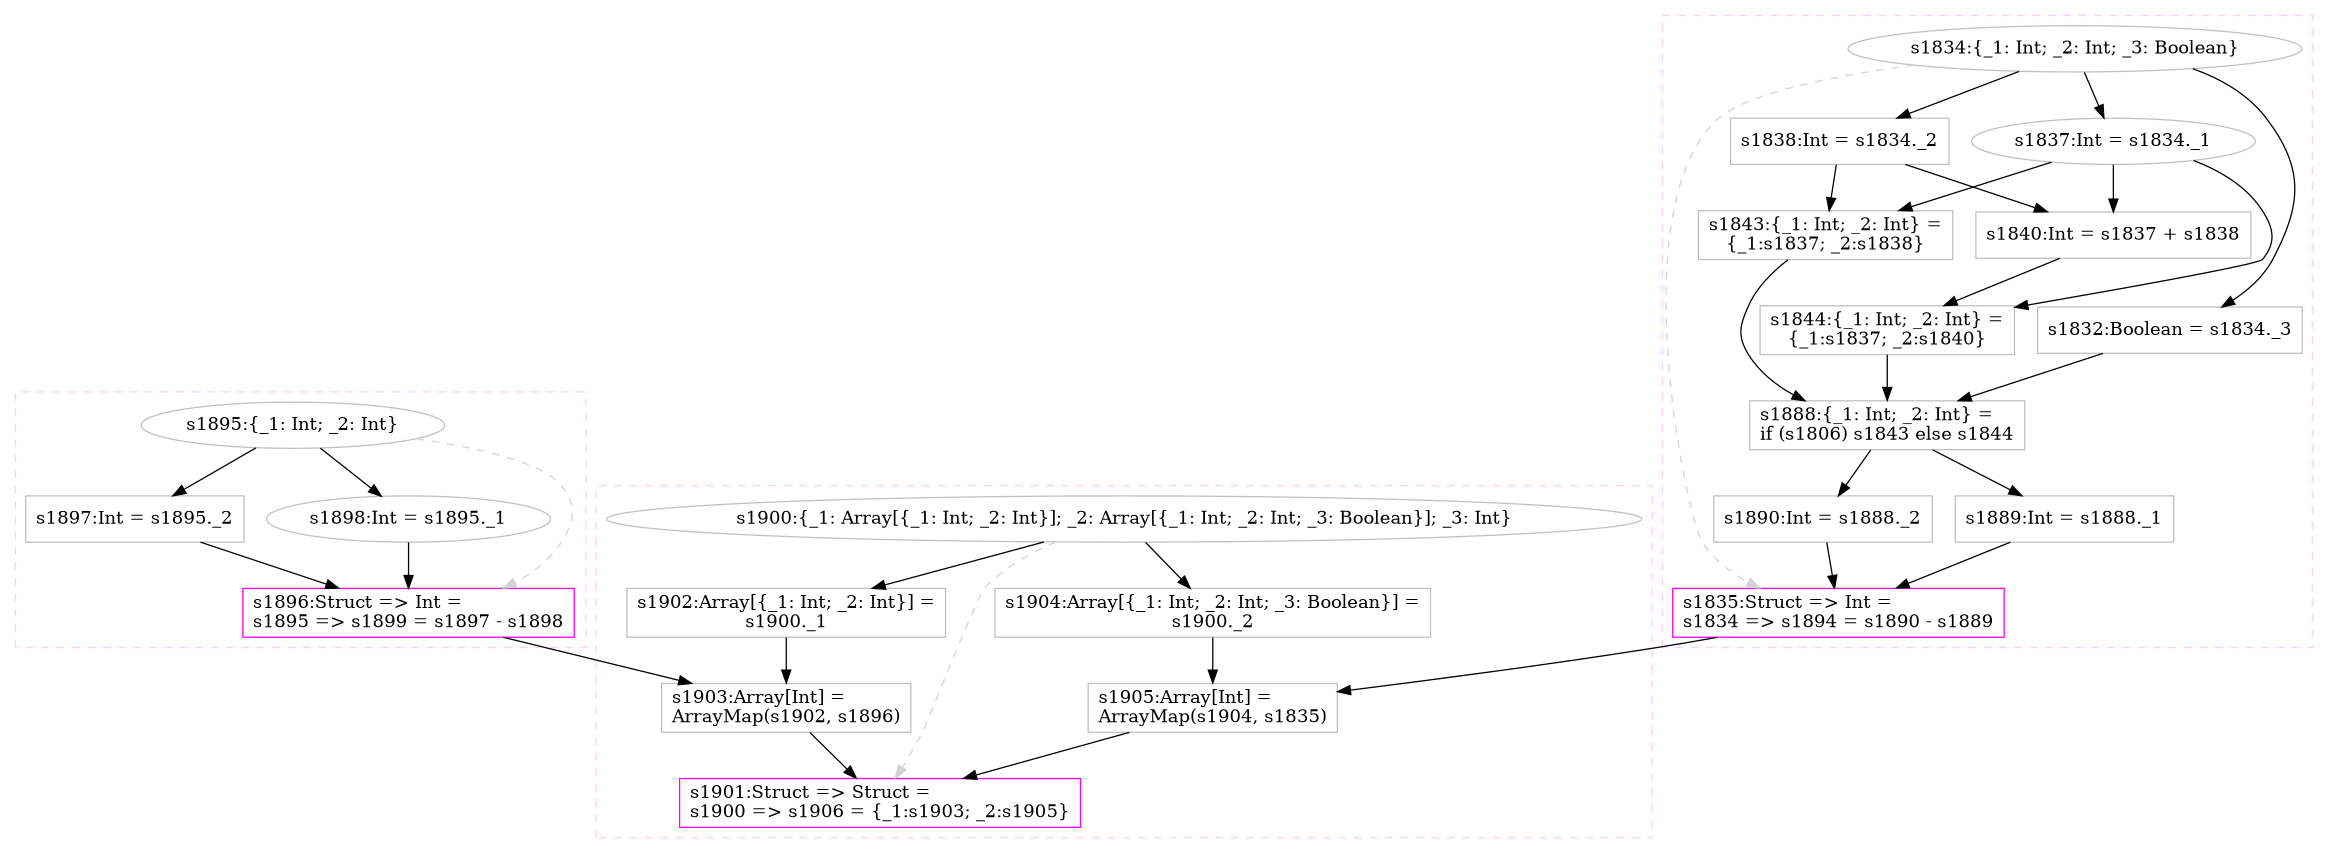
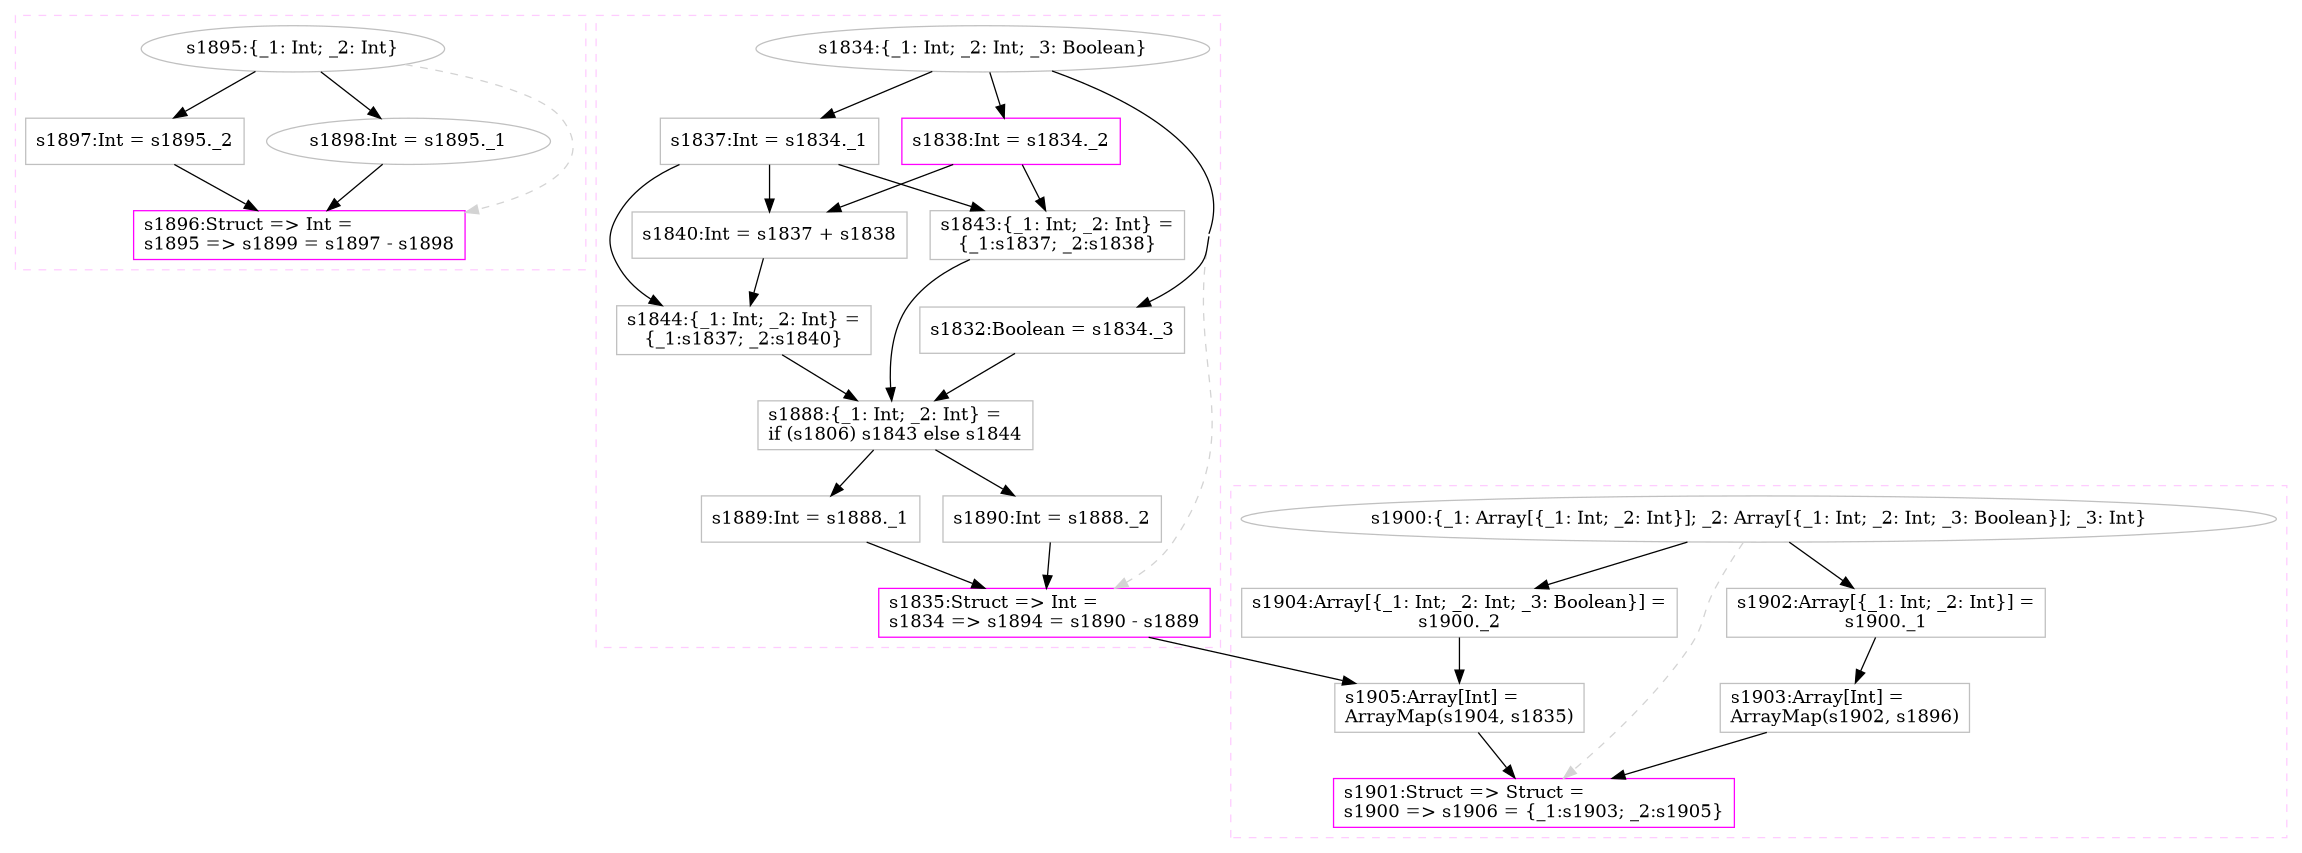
(1840, 141) -> (1011, 141)
(2113, 141) -> (770, 141)
(587, 658) -> none
